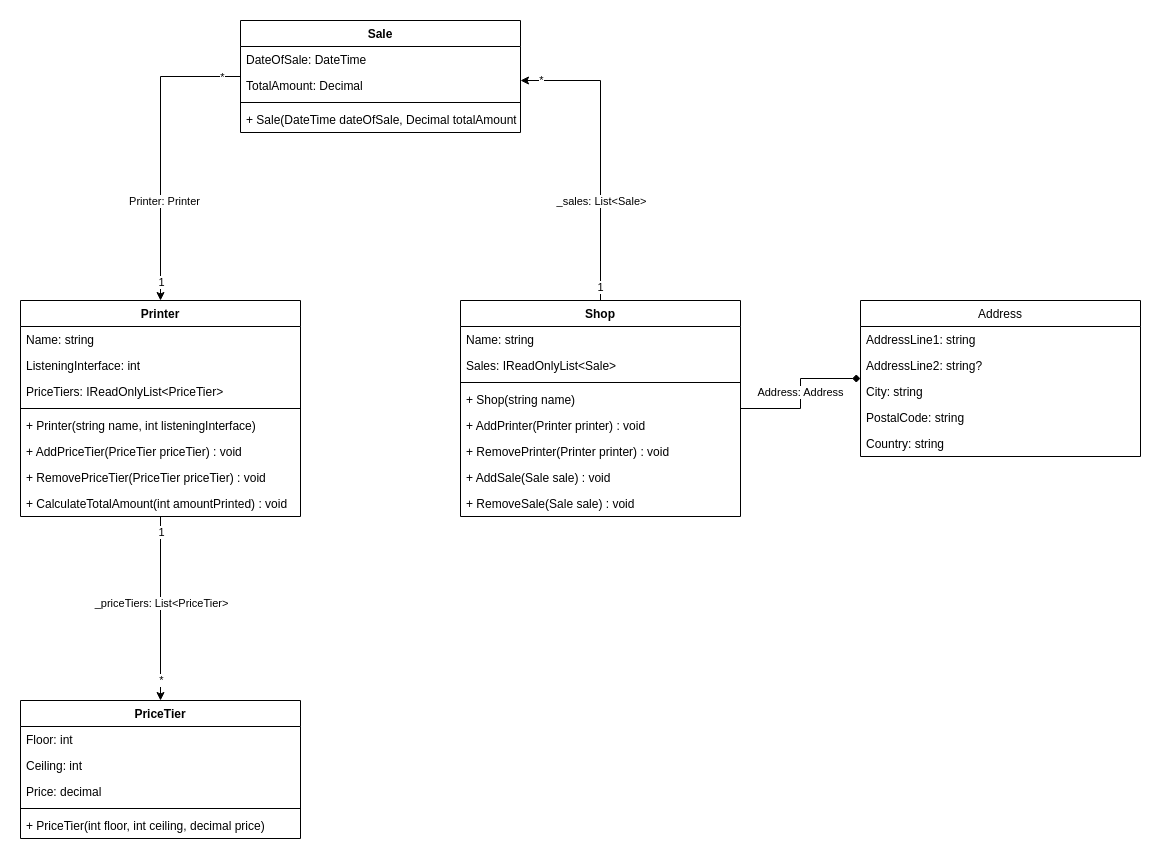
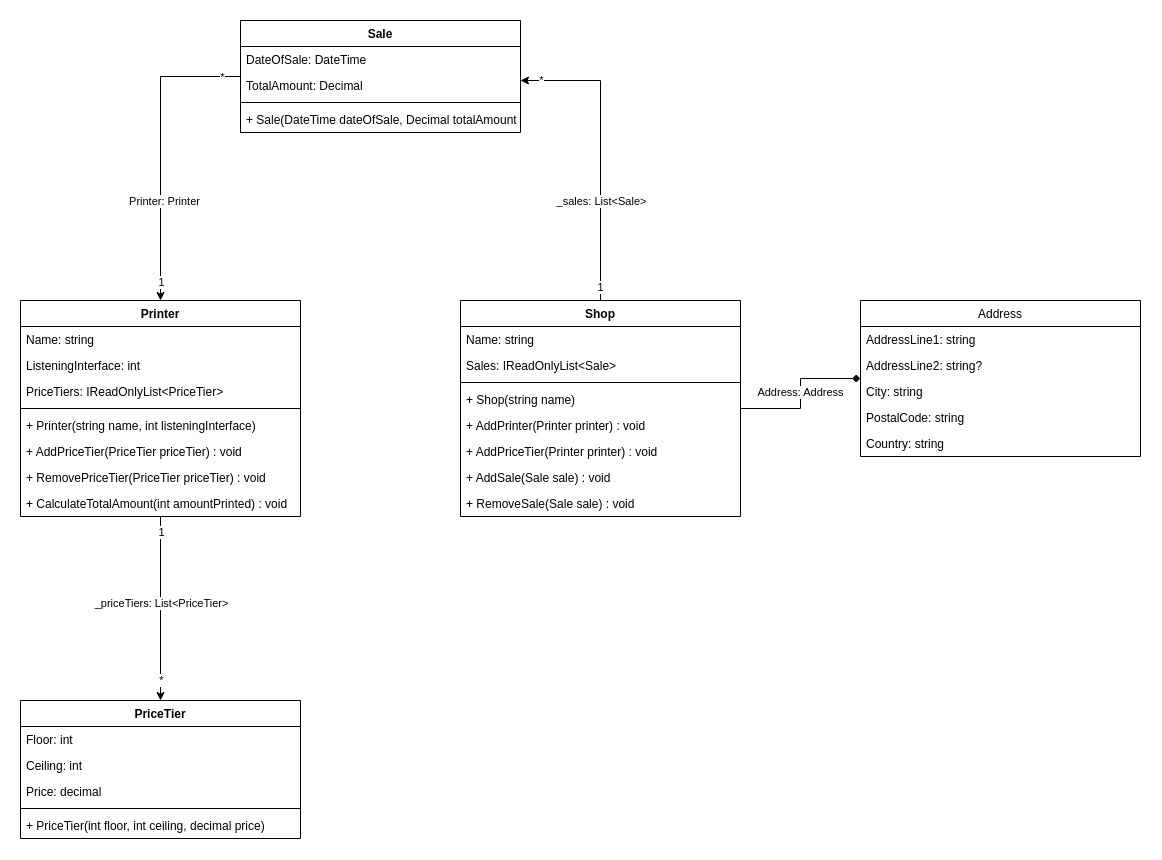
(583, 452) -> (578, 452)
